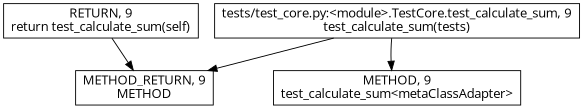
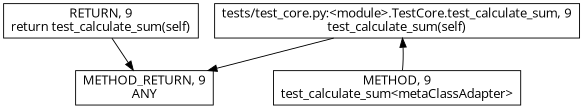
(397, 27) -> (397, 27)
(391, 50) -> (403, 59)
(144, 94) -> (144, 94)
